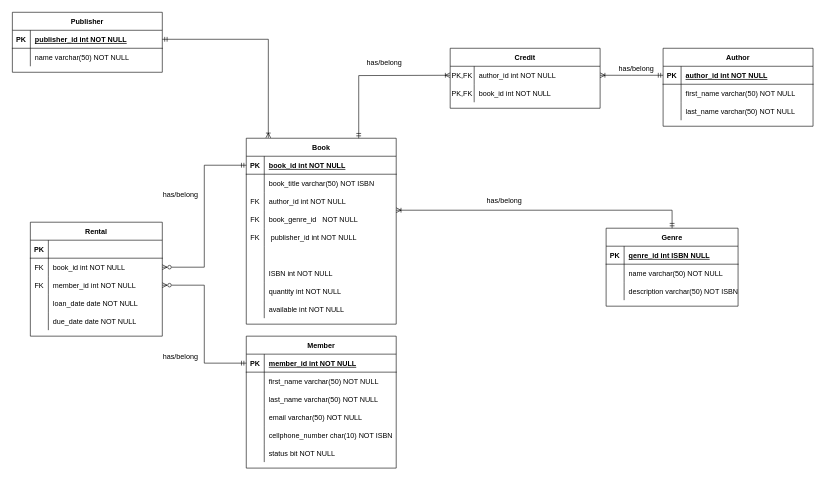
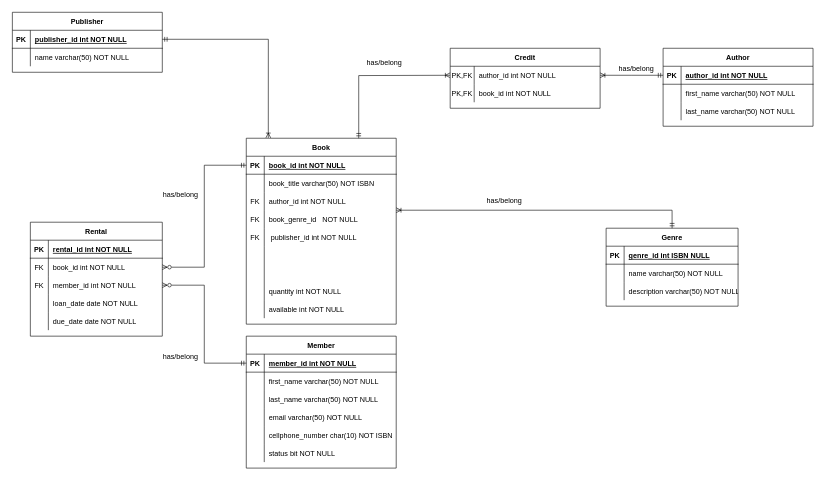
none -> (105, 249)
(330, 273) -> none
(689, 292) -> (689, 292)
